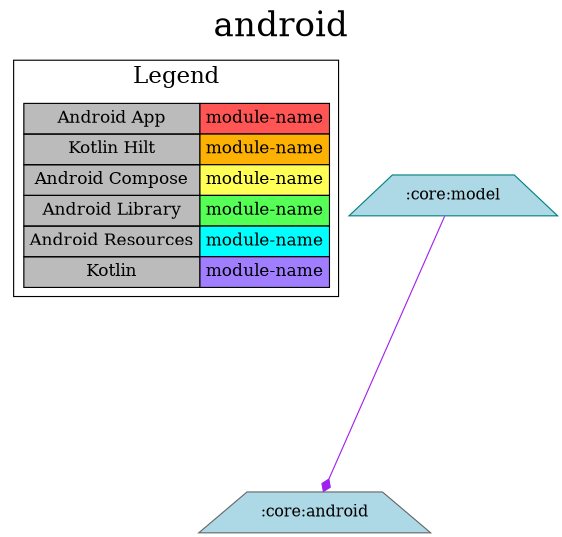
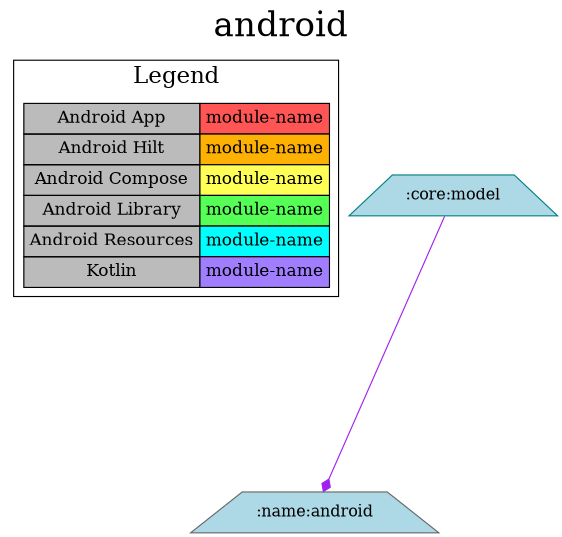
(112, 148) -> (112, 148)
(315, 512) -> (315, 512)
